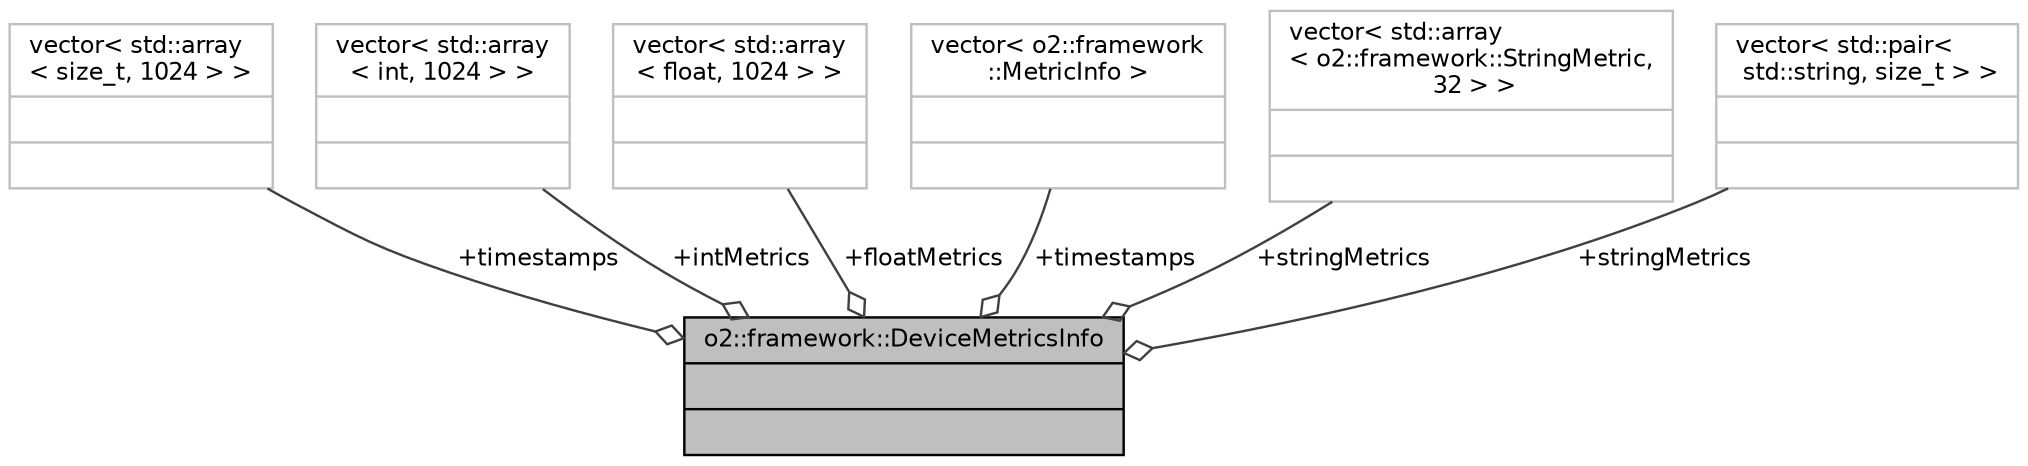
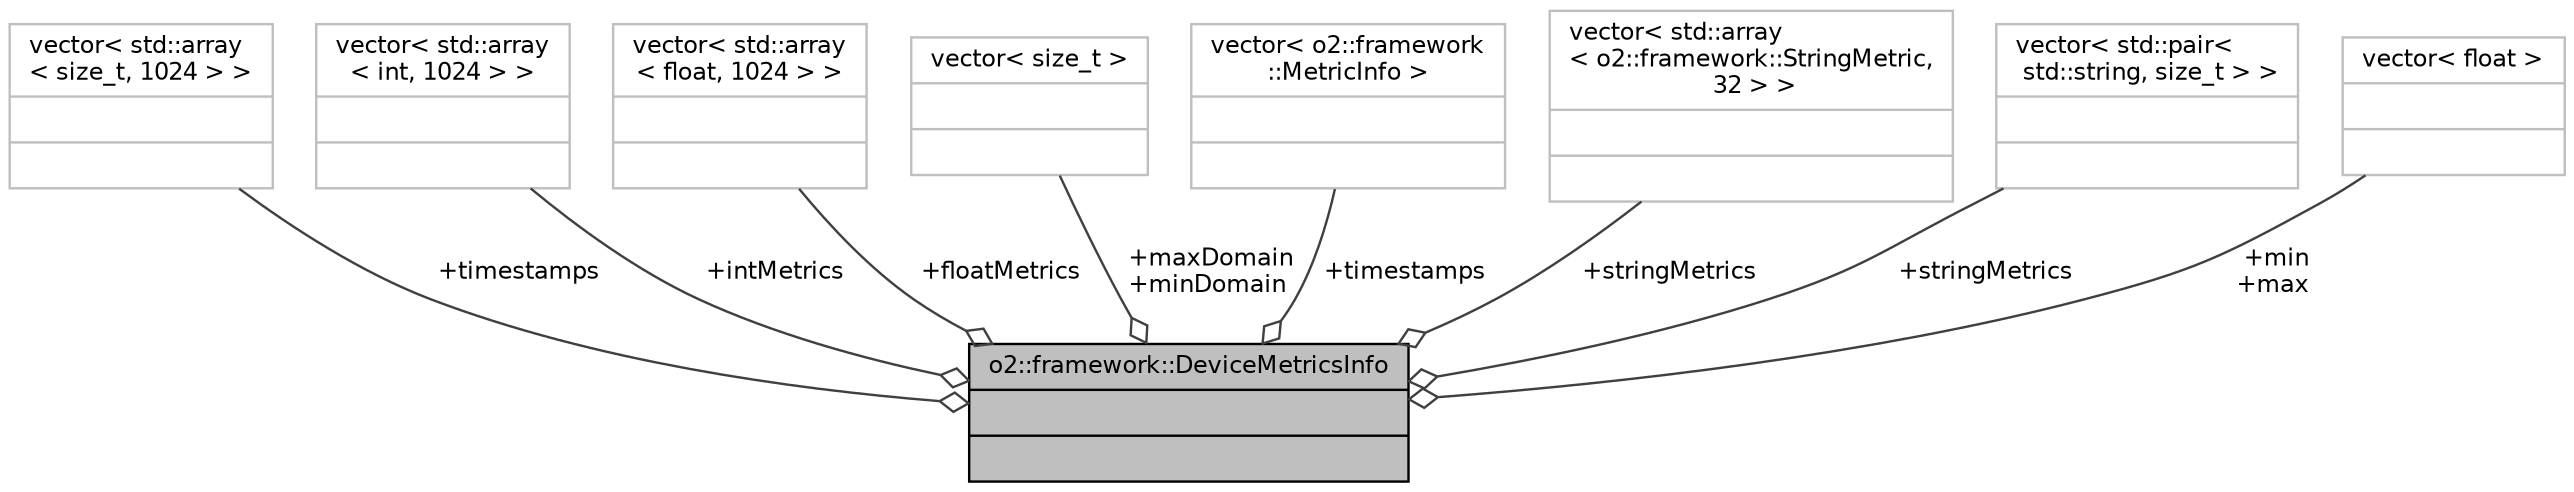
none -> (1030, 106)
none -> (2454, 106)
